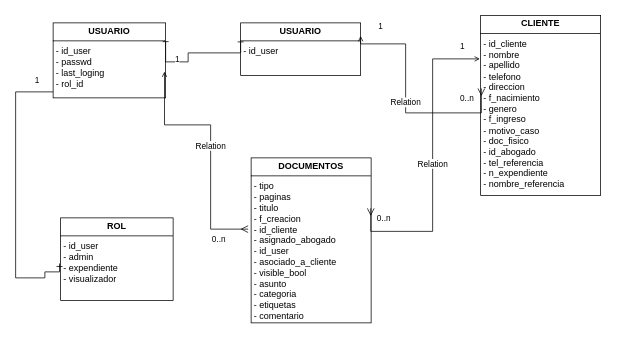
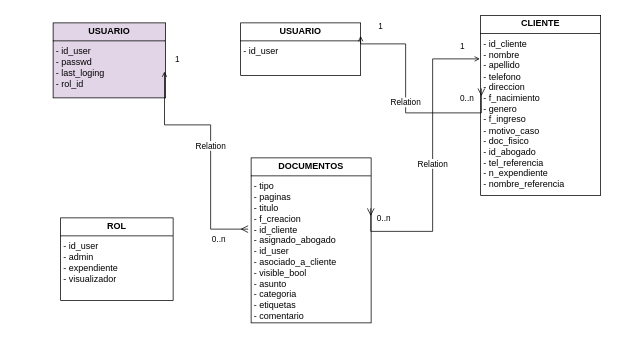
(202, 53) -> none
(109, 60) -> (109, 60)
(15, 185) -> none
